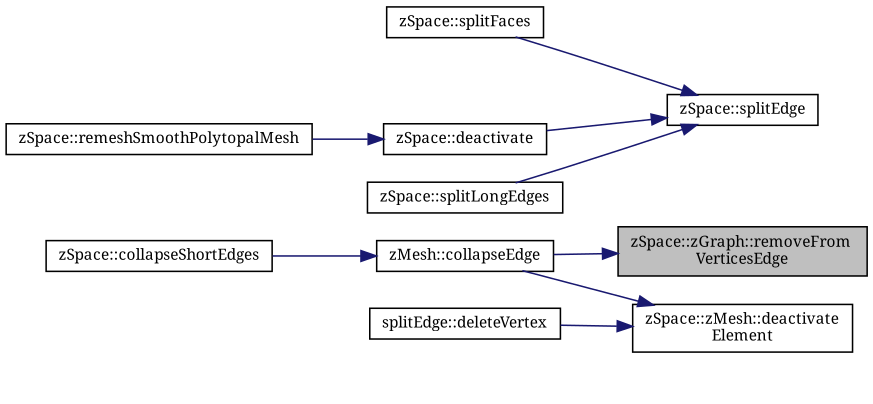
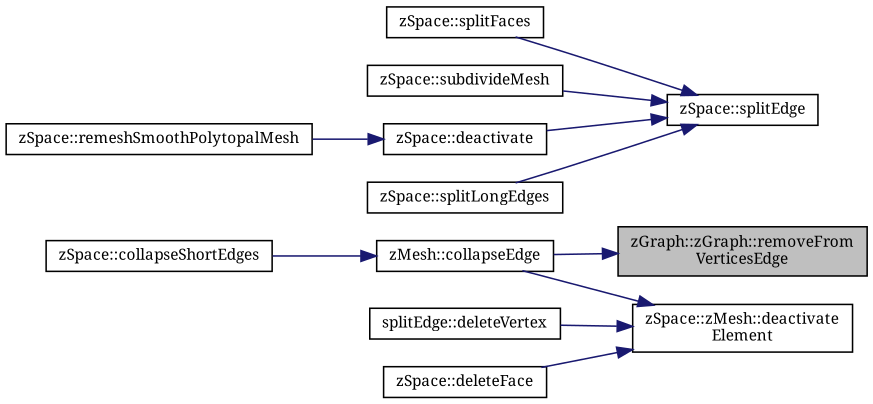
none -> (465, 81)
(743, 251) -> (743, 251)
none -> (465, 382)
